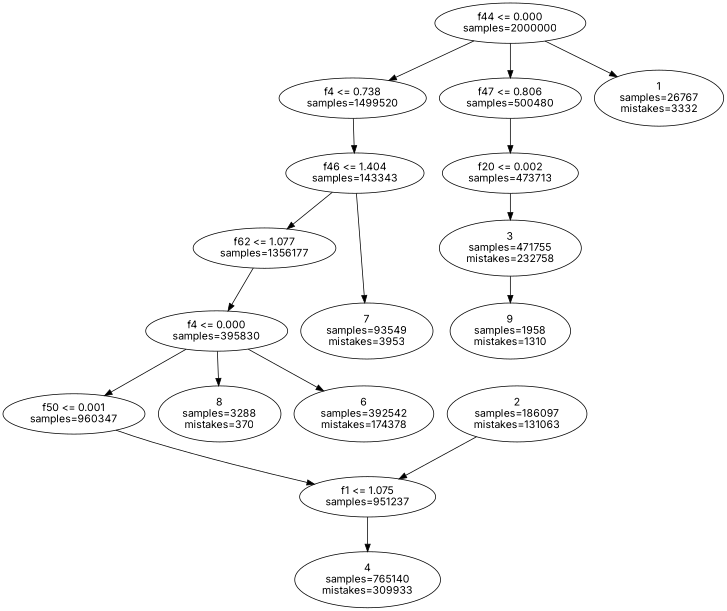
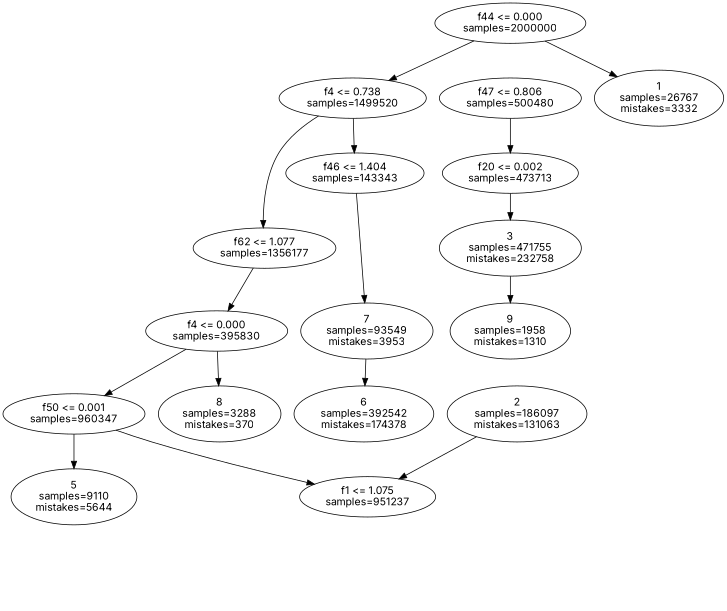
(510, 57) -> none
(313, 208) -> (275, 160)
(283, 368) -> (366, 369)
none -> (74, 497)
(368, 580) -> none
